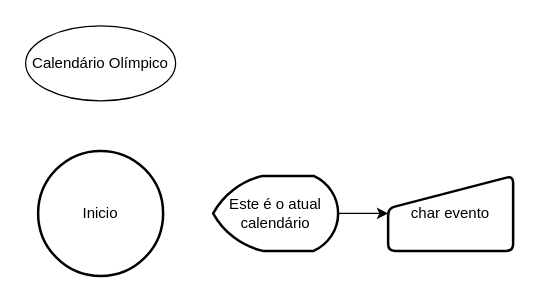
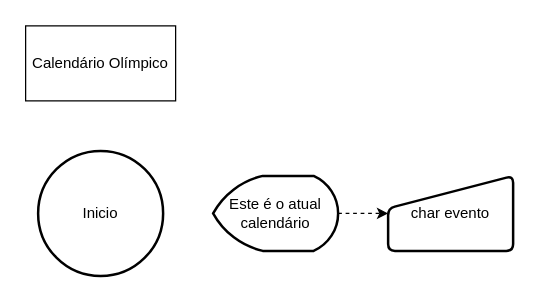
(101, 63) -> (101, 63)
(358, 213) -> (358, 213)
